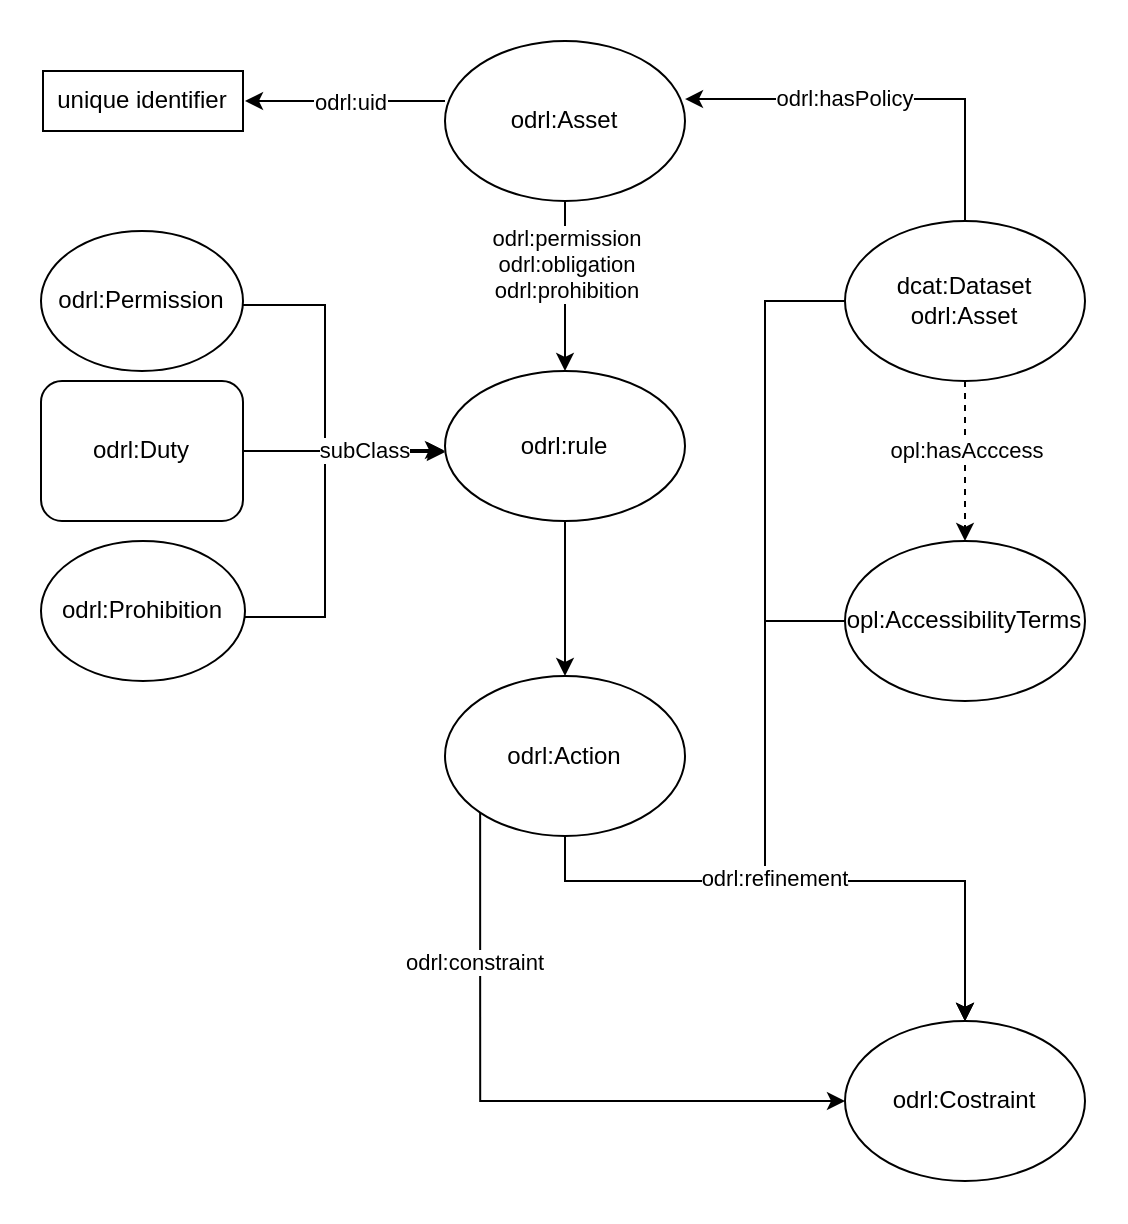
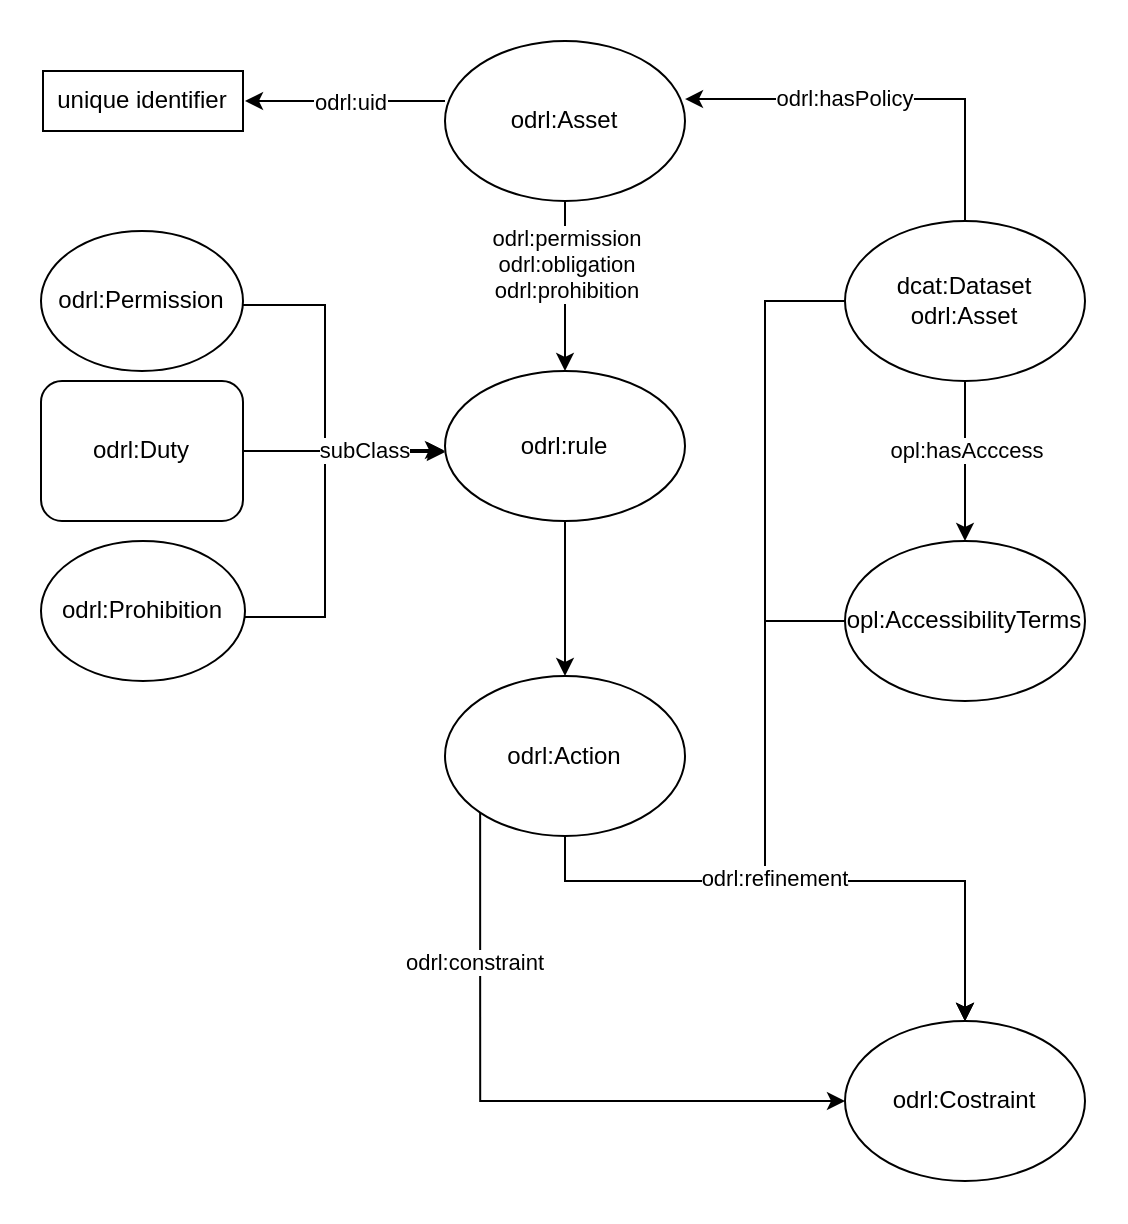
(965, 494) -> (965, 494)
